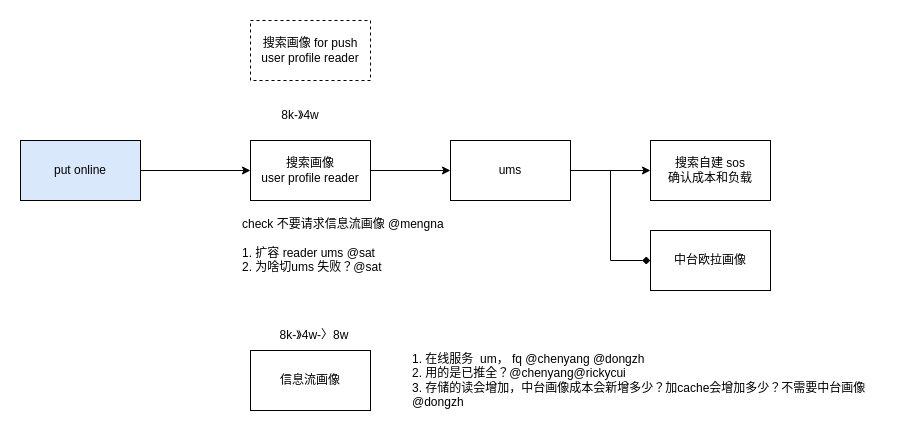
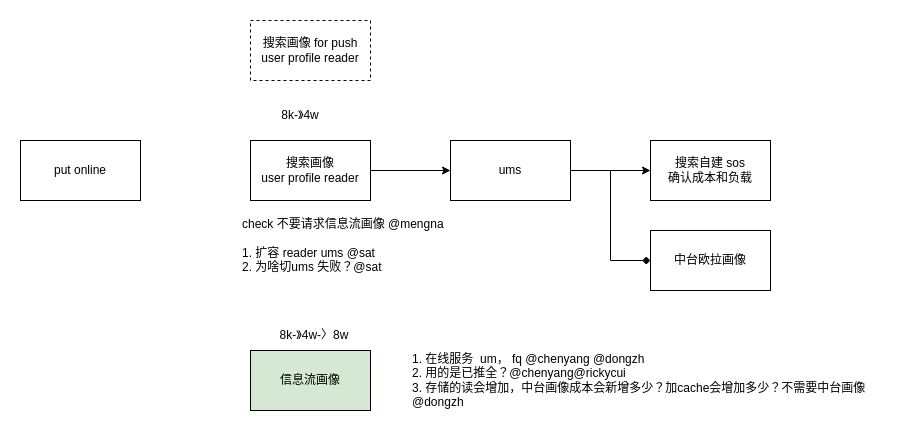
(81, 171) -> (81, 171)
(192, 171) -> none
(311, 381) -> (311, 381)
